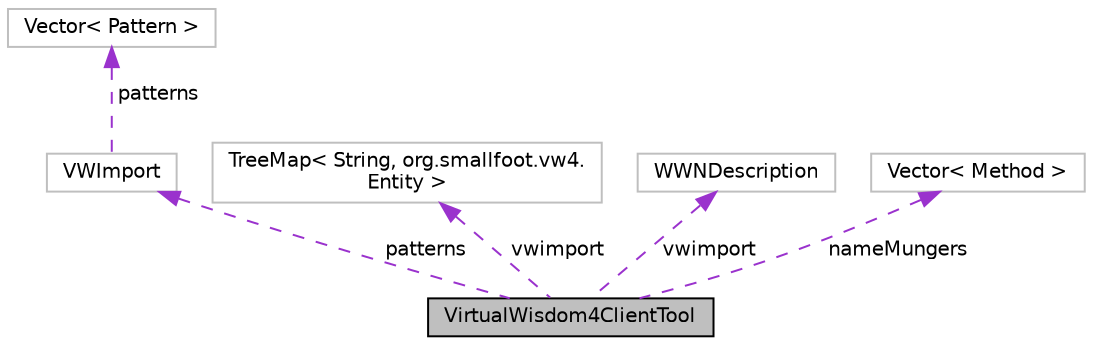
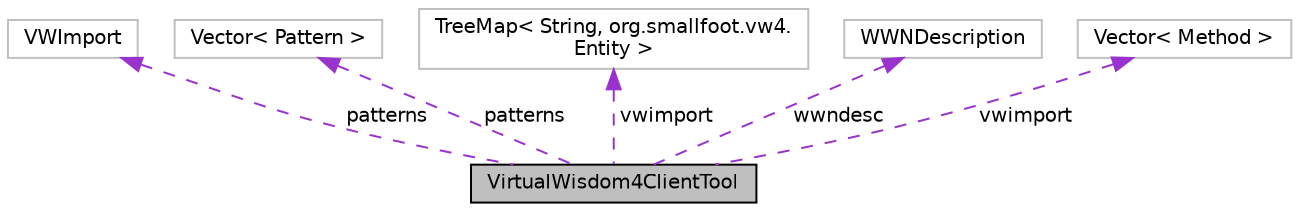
(112, 111) -> (455, 115)
(707, 250) -> (836, 117)
(895, 250) -> (1023, 117)
